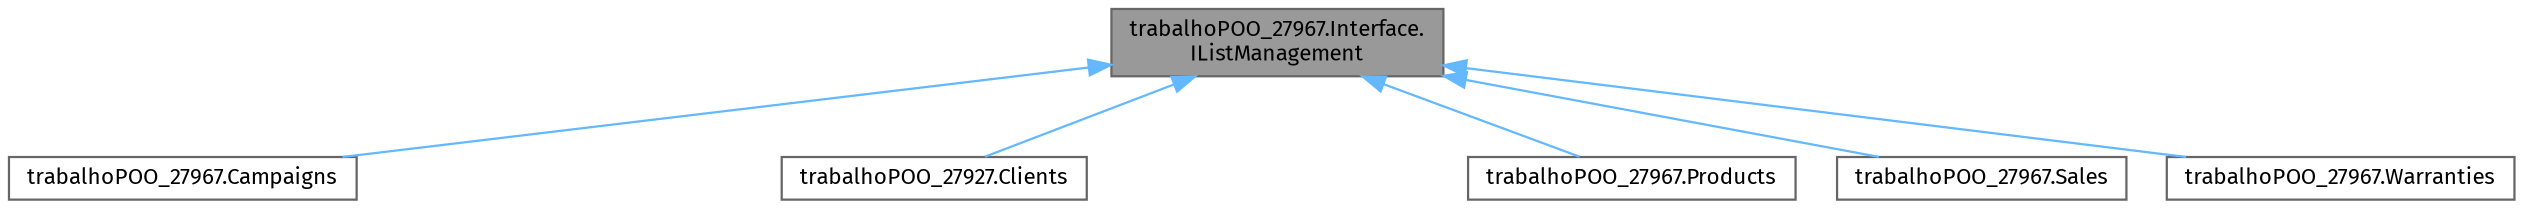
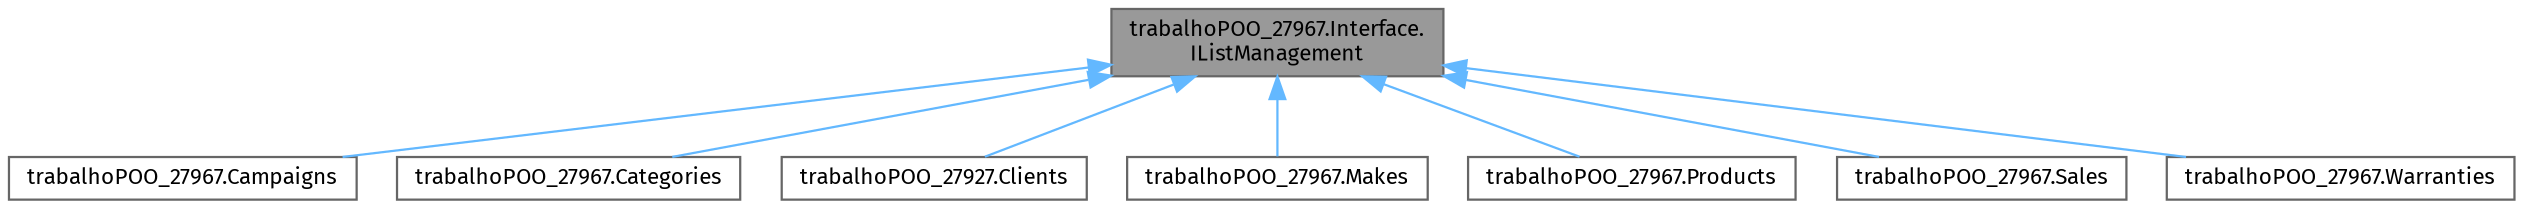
none -> (569, 178)
none -> (1277, 178)
